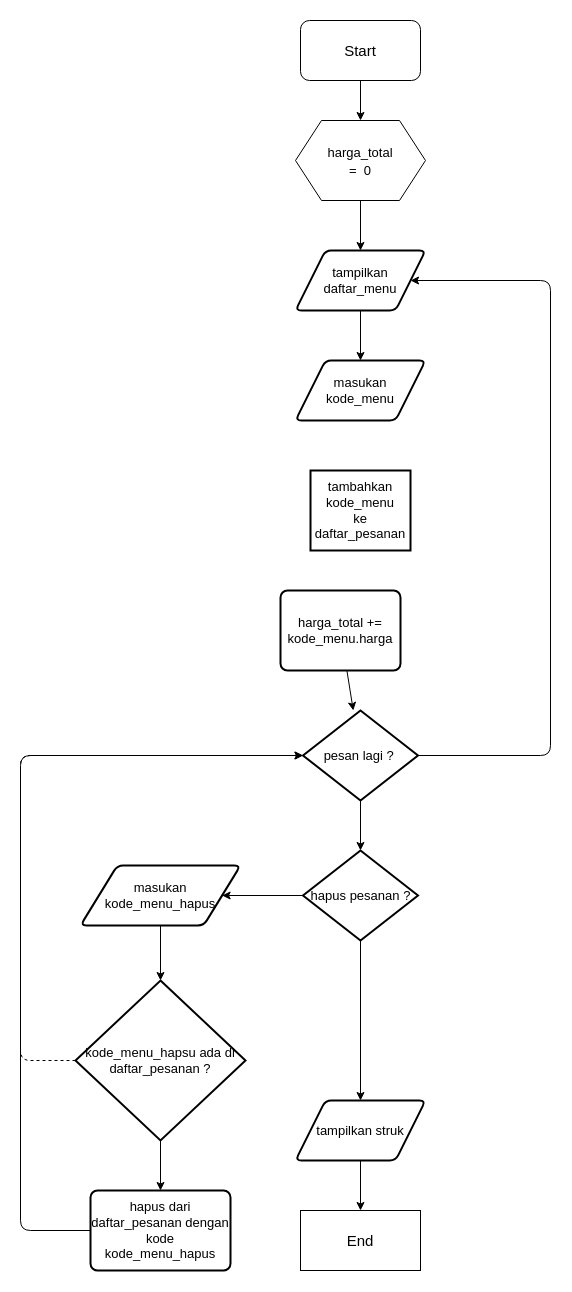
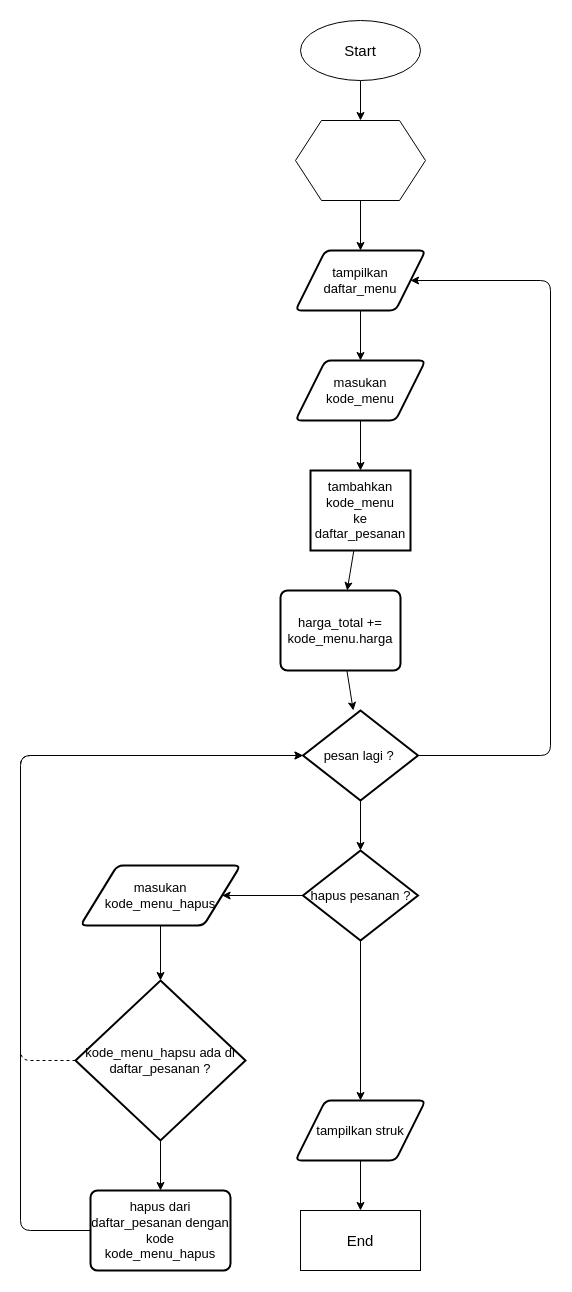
(361, 51) -> (361, 51)
(361, 161) -> none
none -> (361, 442)
none -> (351, 567)
